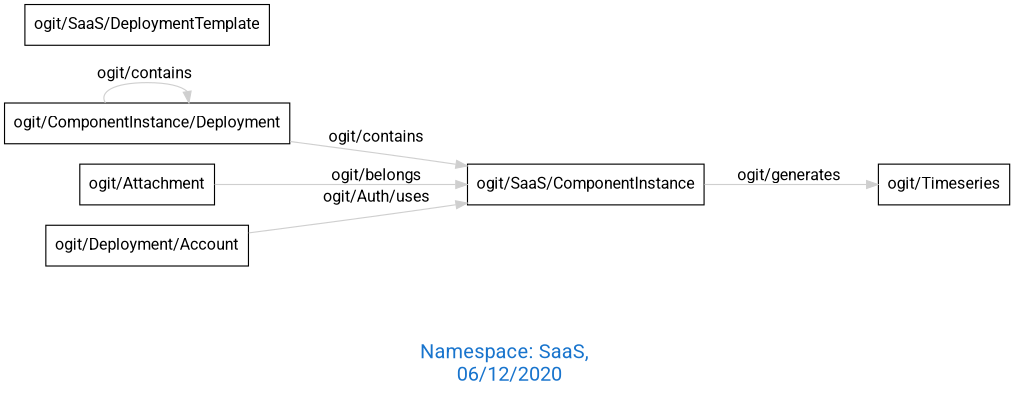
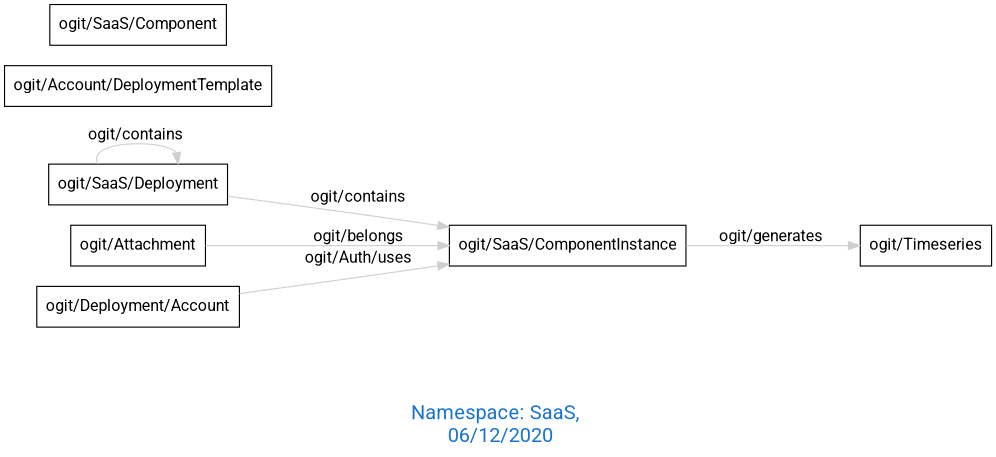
none -> (138, 25)
(147, 25) -> (138, 86)
(147, 123) -> (138, 185)
